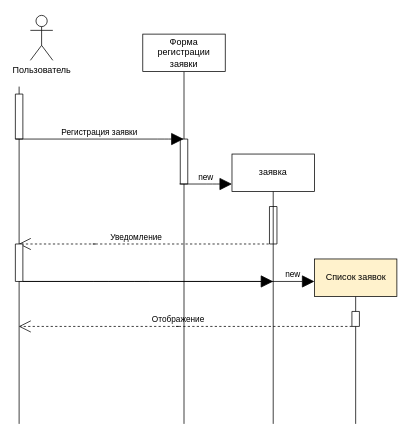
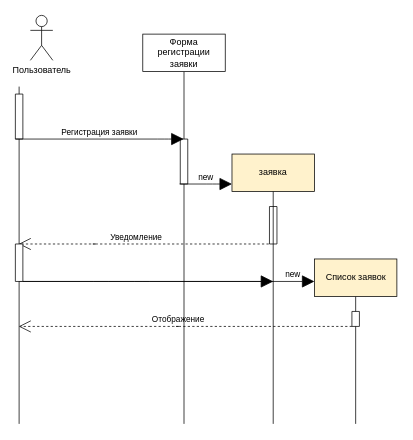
(273, 173) -> (273, 173)
